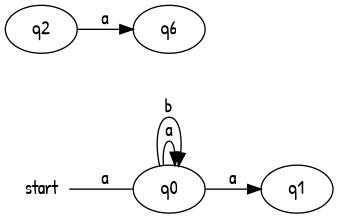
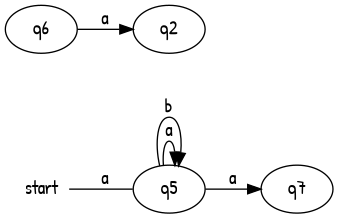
(99, 29) -> (99, 29)
(169, 189) -> (169, 189)
(297, 189) -> (297, 189)
